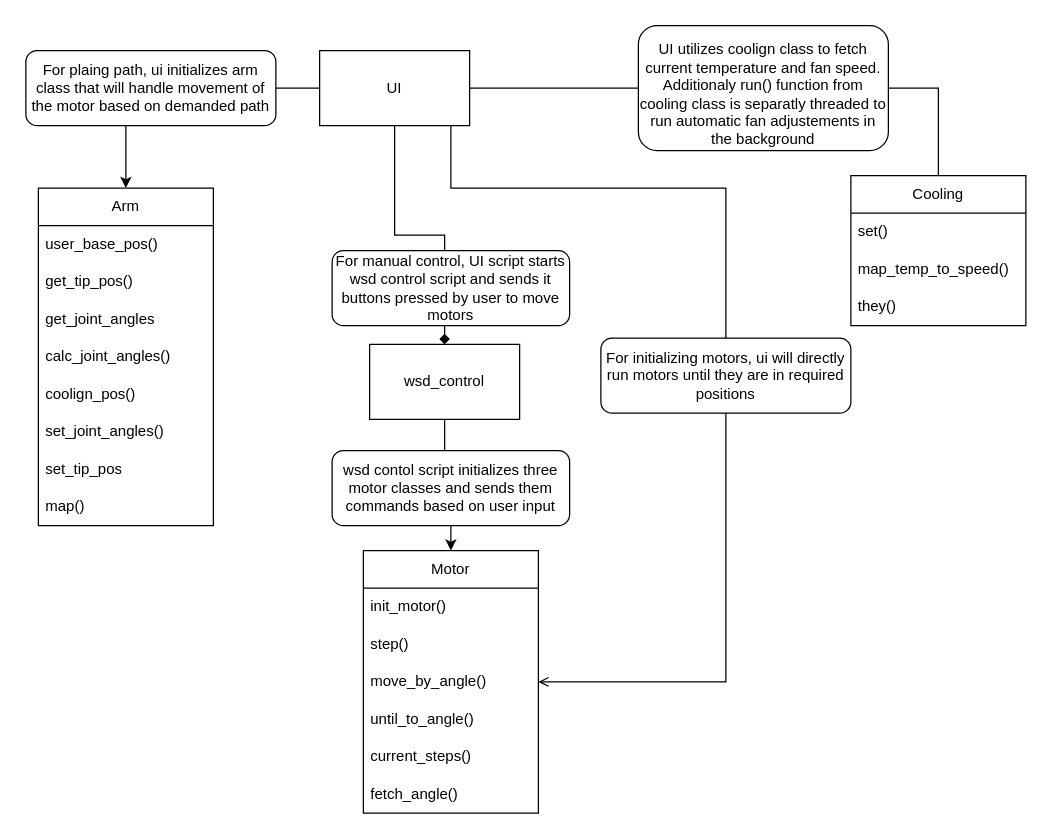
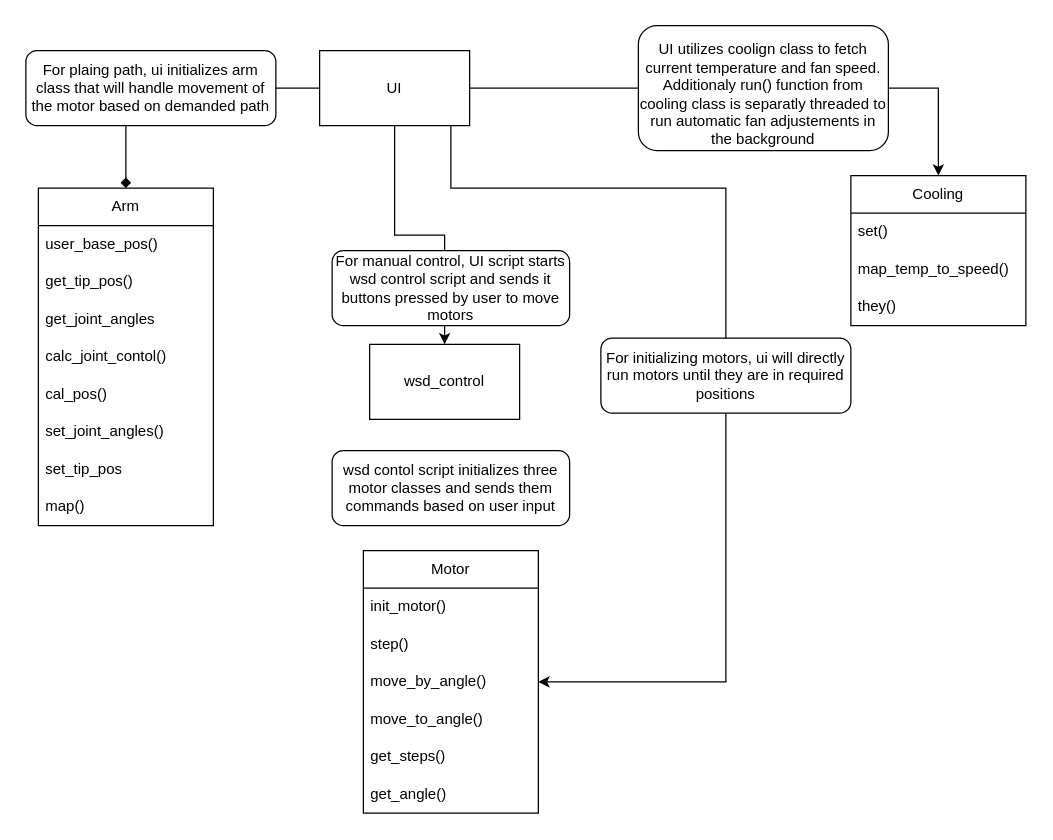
(938, 169) -> (938, 166)
(126, 178) -> (126, 177)
(444, 333) -> (444, 334)
(120, 357) -> (120, 357)
(96, 394) -> (81, 394)
(444, 435) -> none
(546, 682) -> (548, 682)
(432, 719) -> (432, 719)
(434, 757) -> (417, 757)
(423, 794) -> (415, 794)
